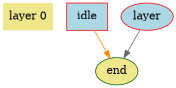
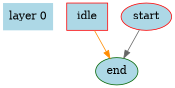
(28, 17) -> (28, 17)
(147, 17) -> (146, 17)
(117, 71) -> (117, 71)
